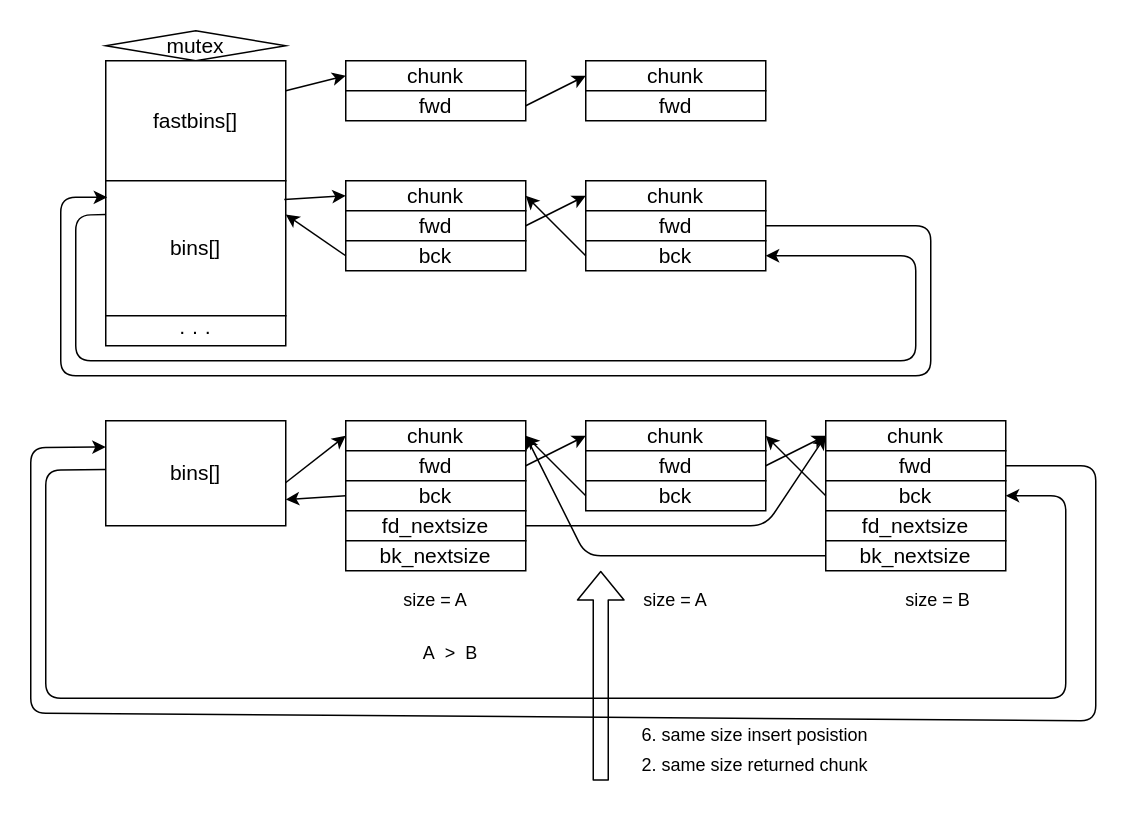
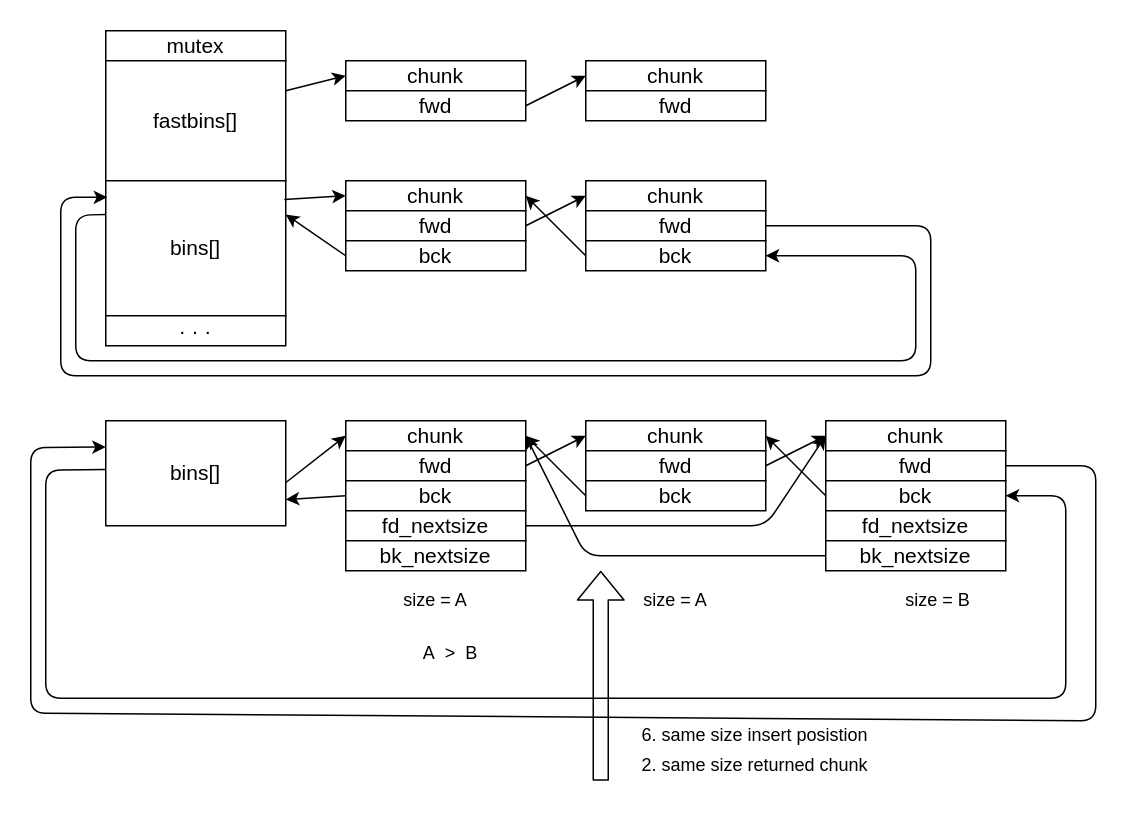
(196, 46) -> (196, 46)
